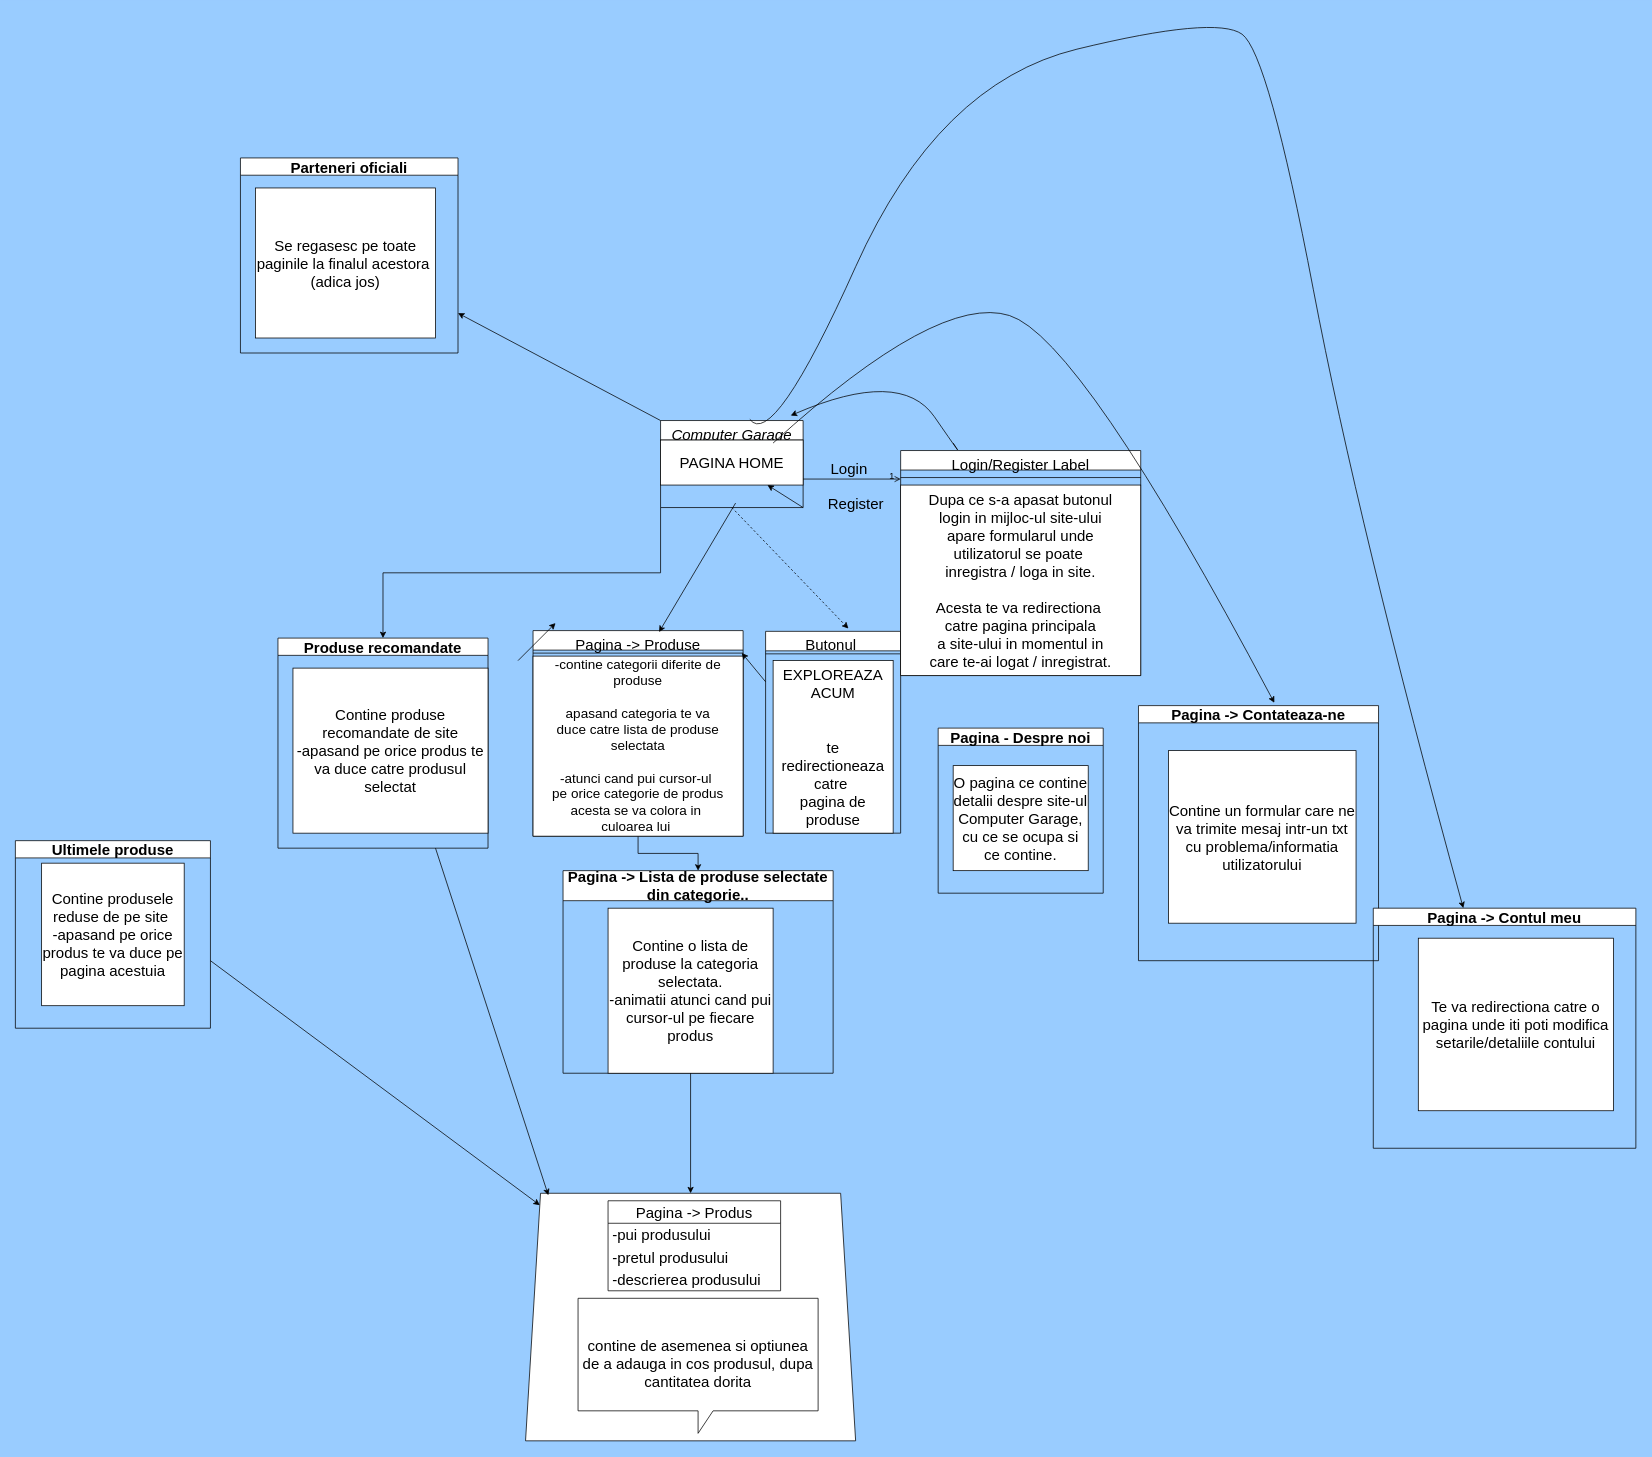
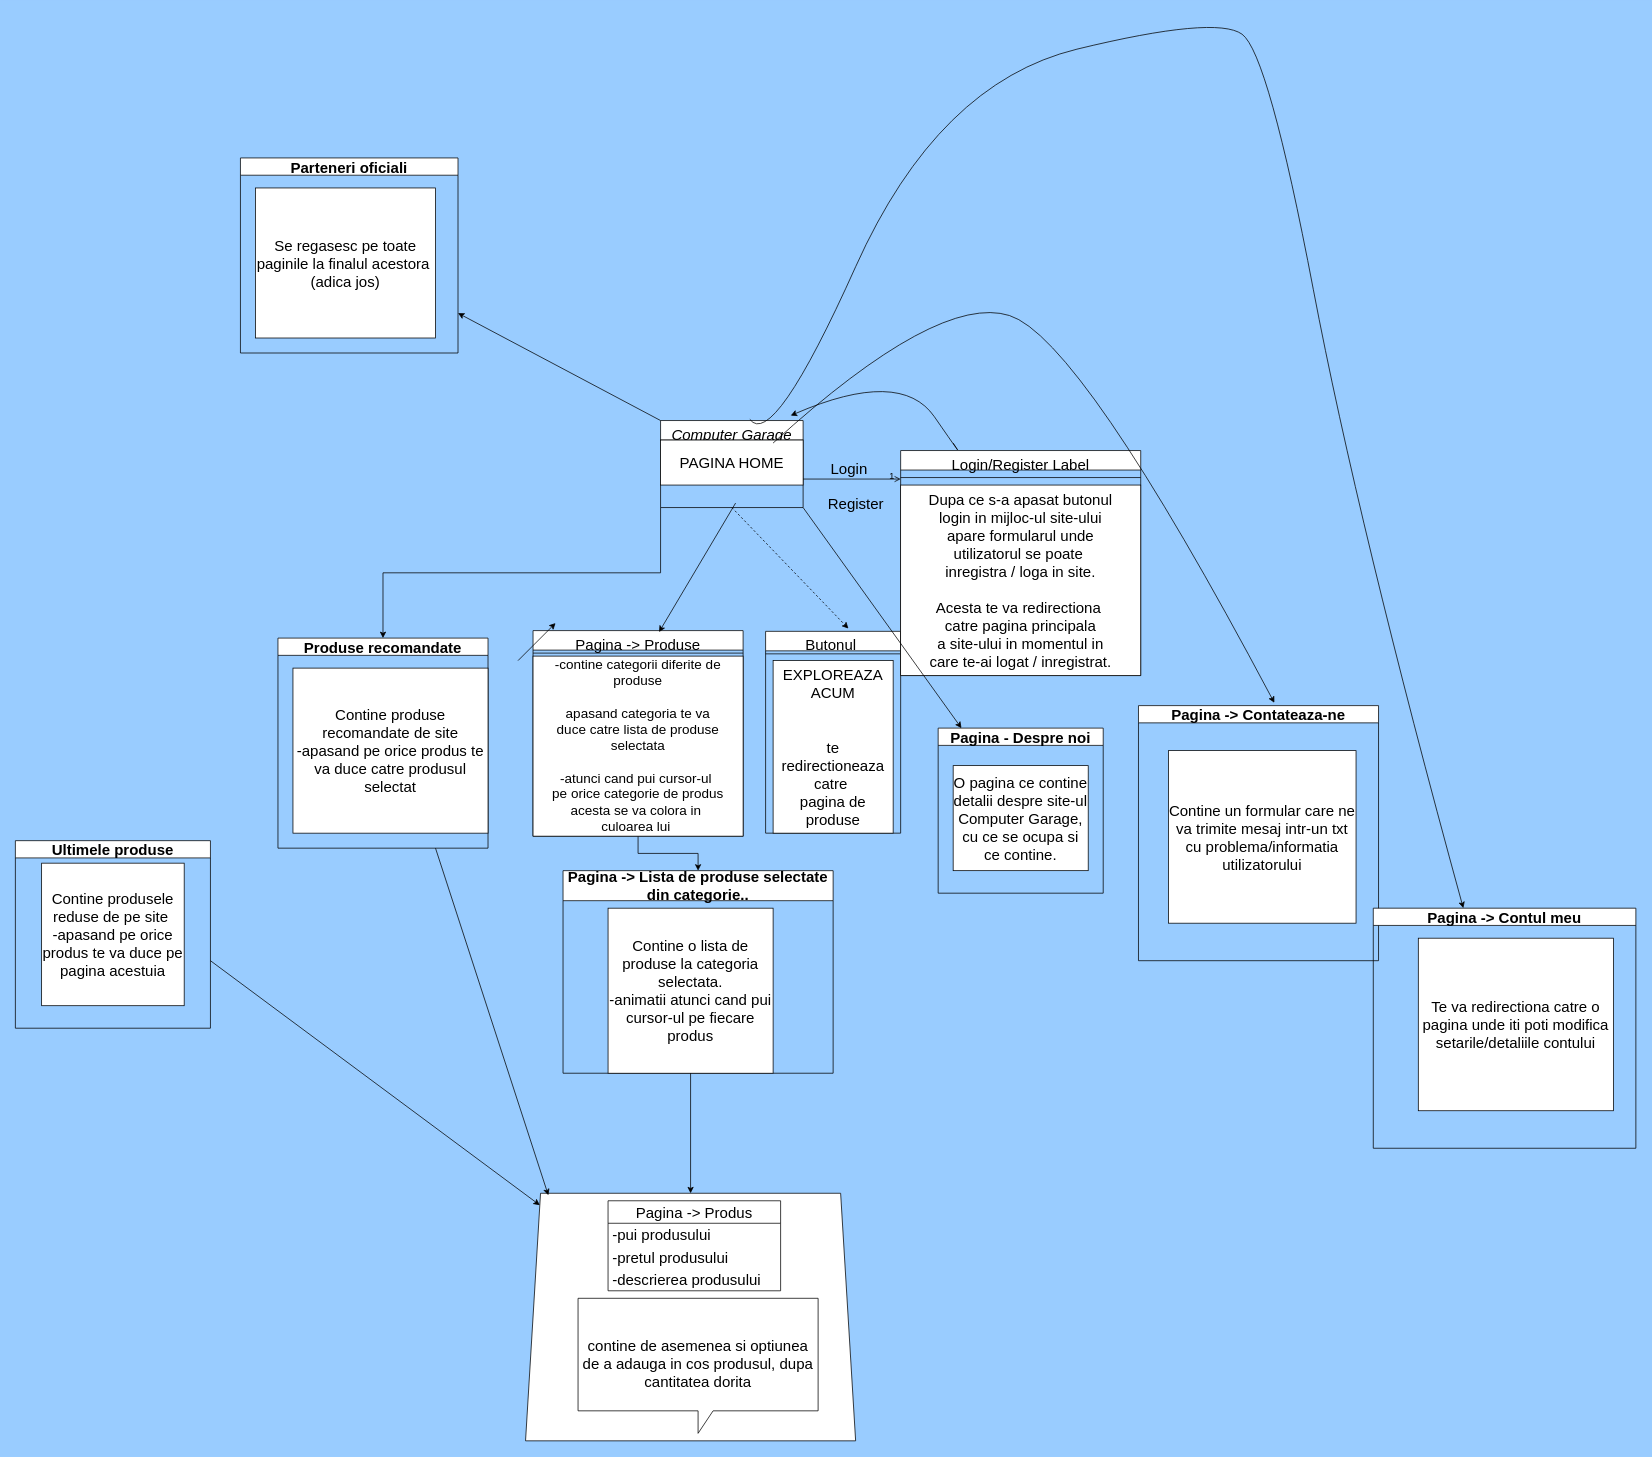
(786, 497) -> (881, 616)
(754, 668) -> none
